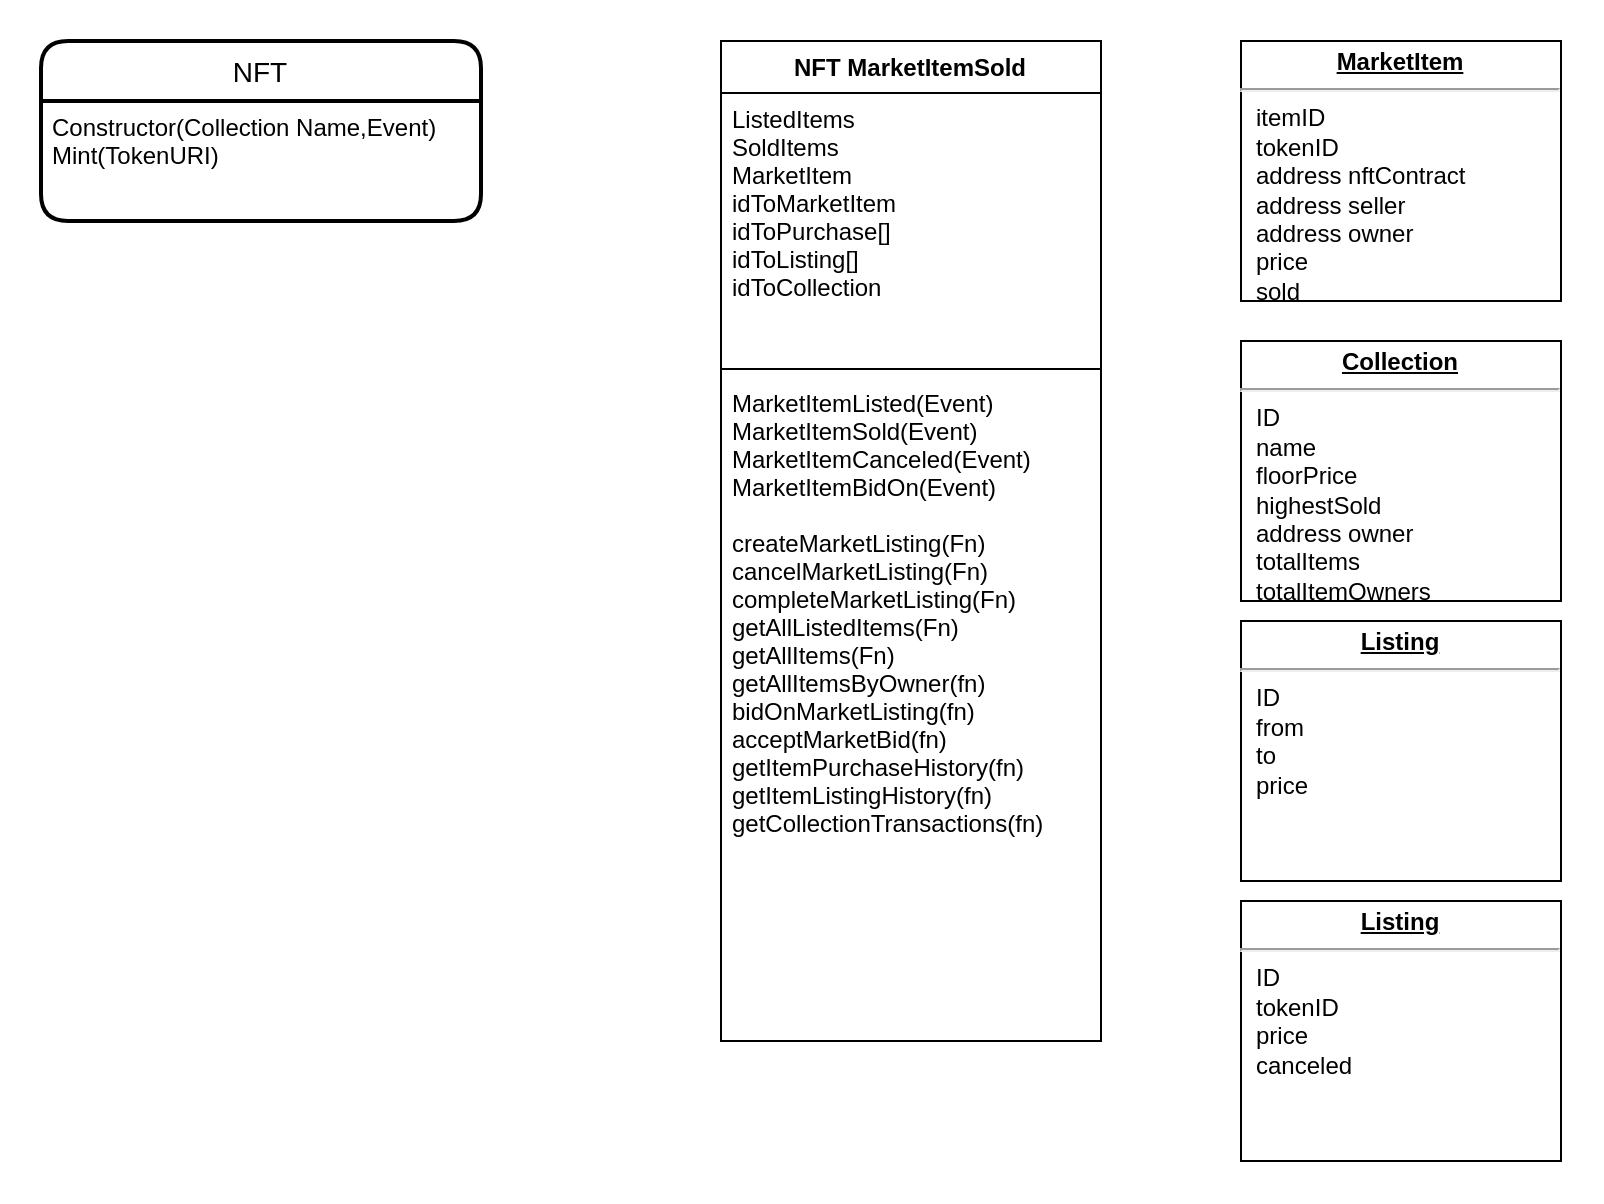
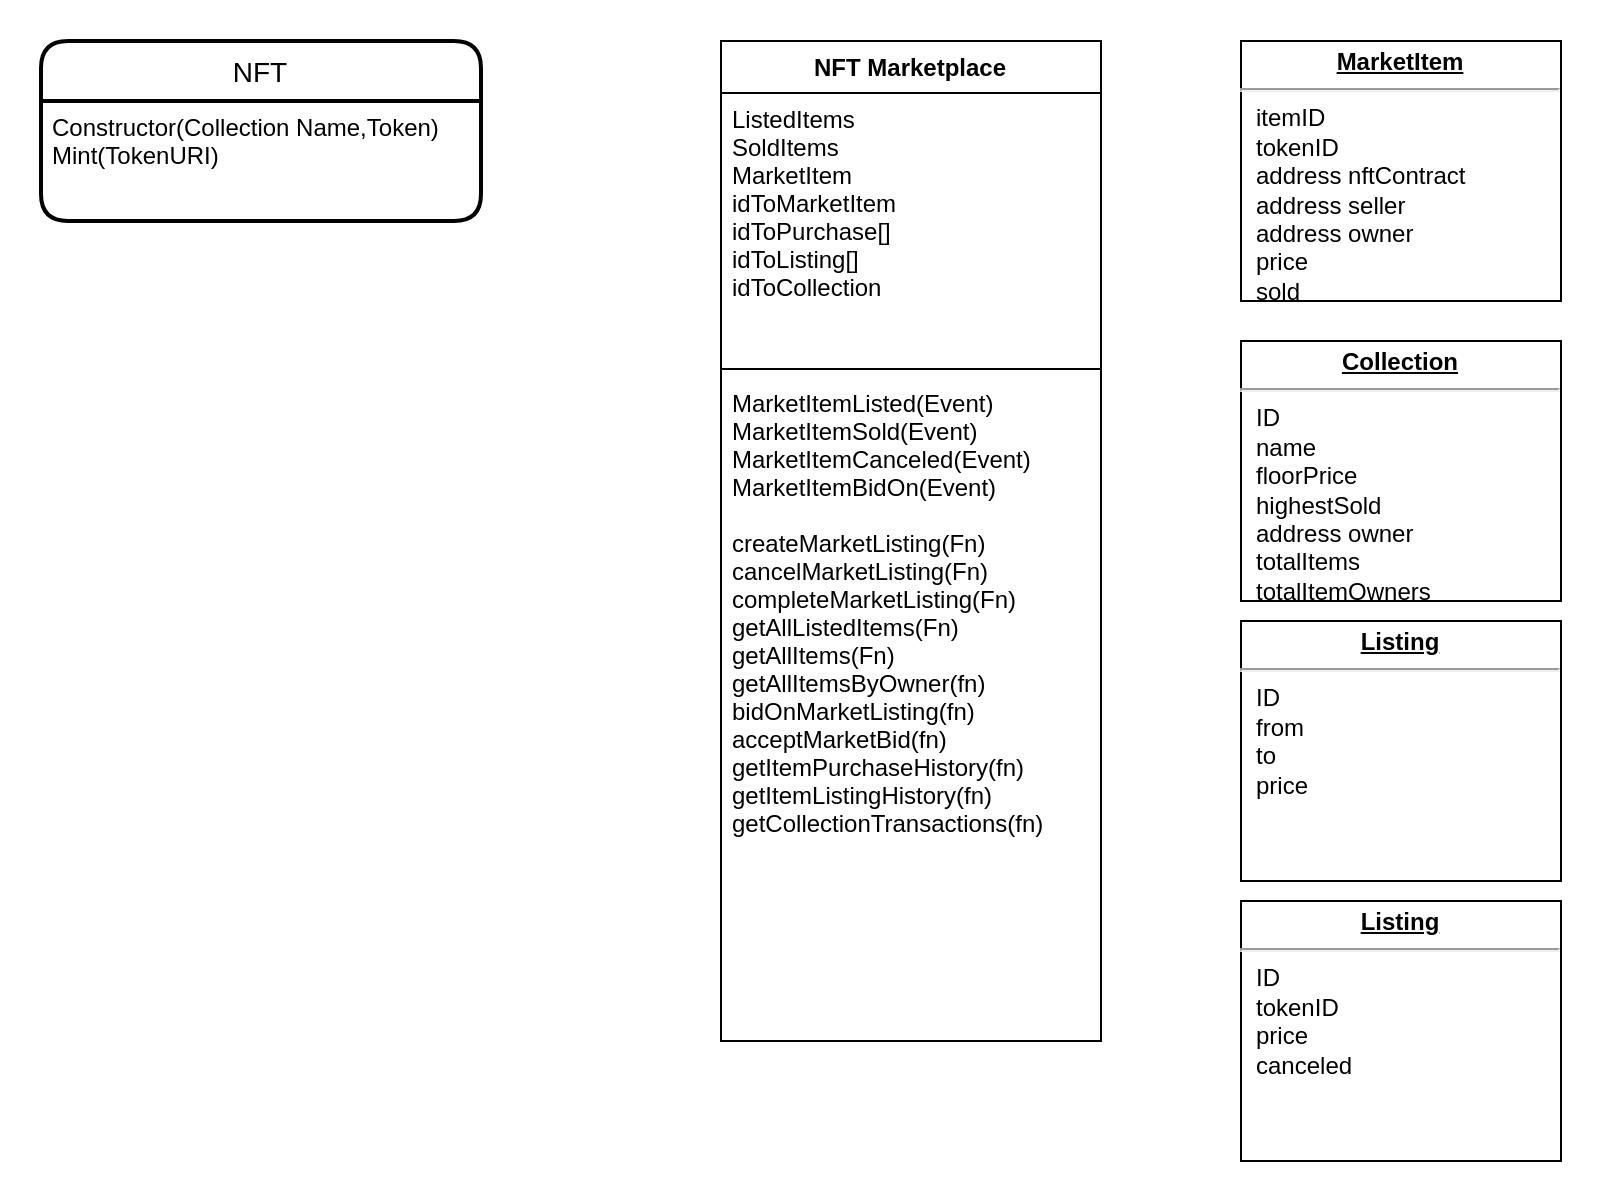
(910, 68) -> (910, 68)
(265, 128) -> (265, 128)
